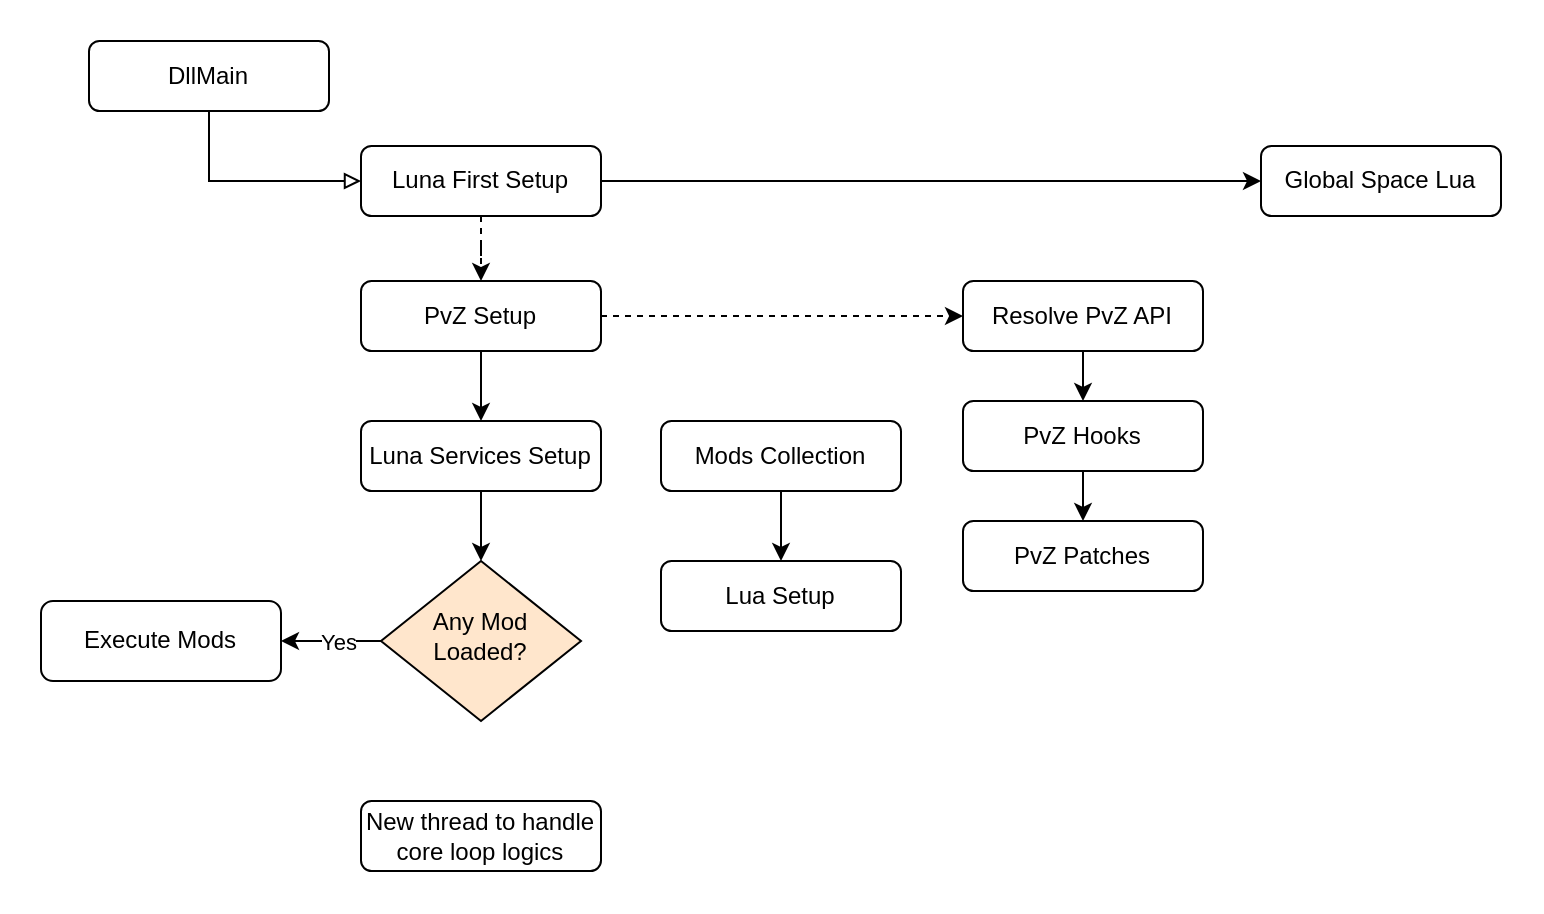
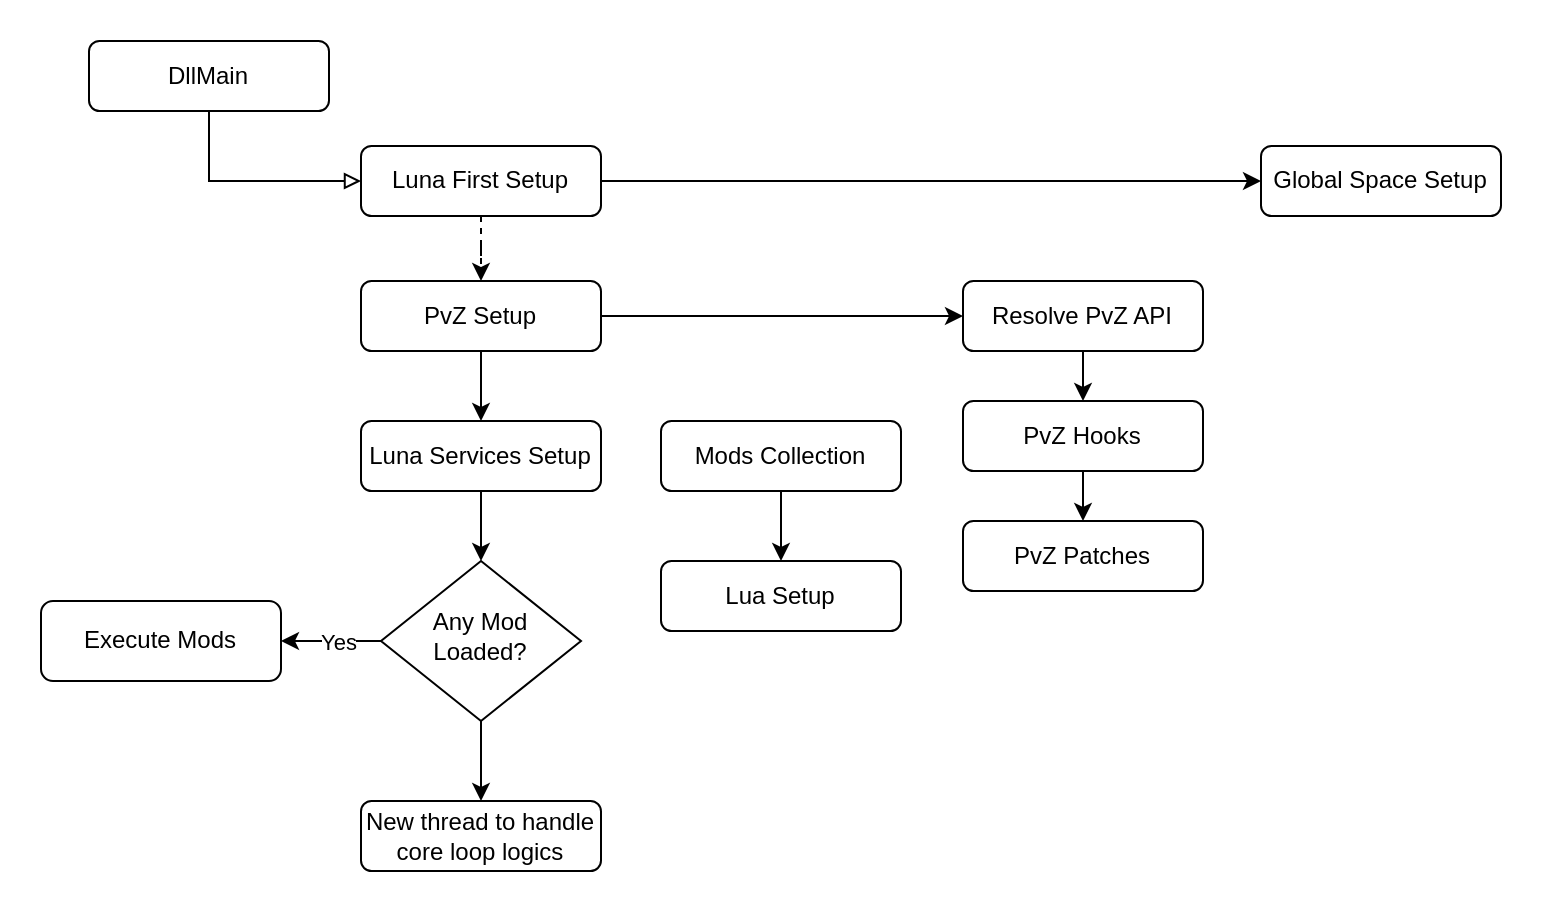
(1381, 181) -> (1381, 181)
(777, 316) -> (777, 316)
(481, 641) -> (481, 641)
none -> (481, 754)
